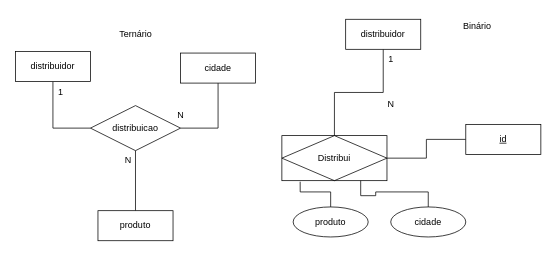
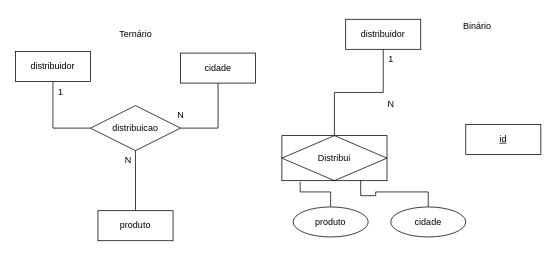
(426, 149) -> none
